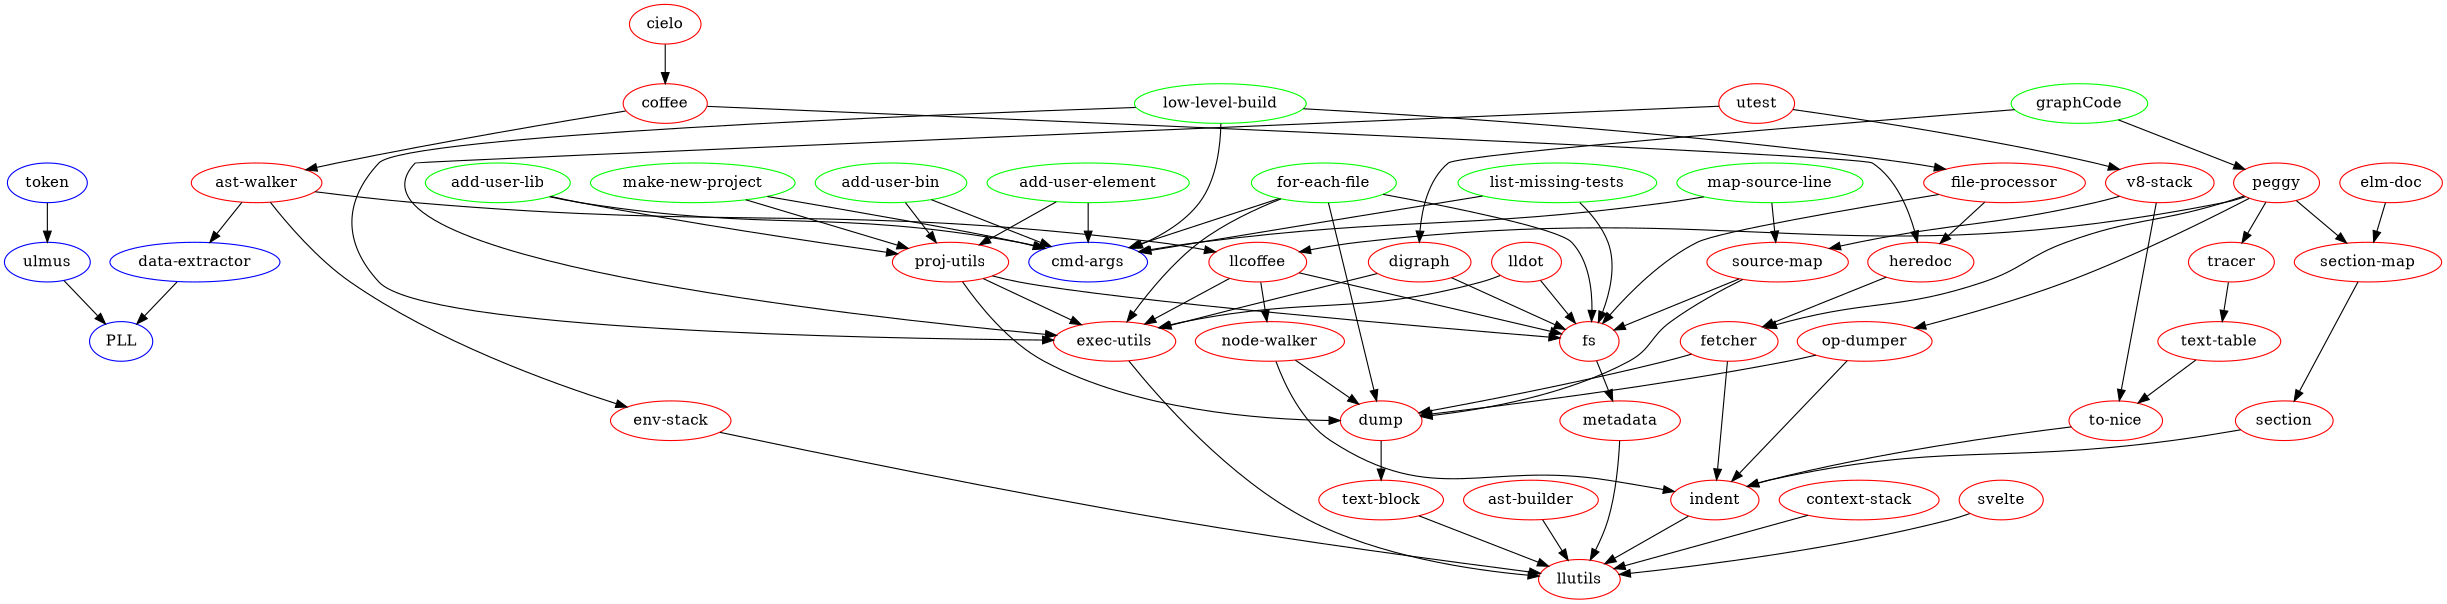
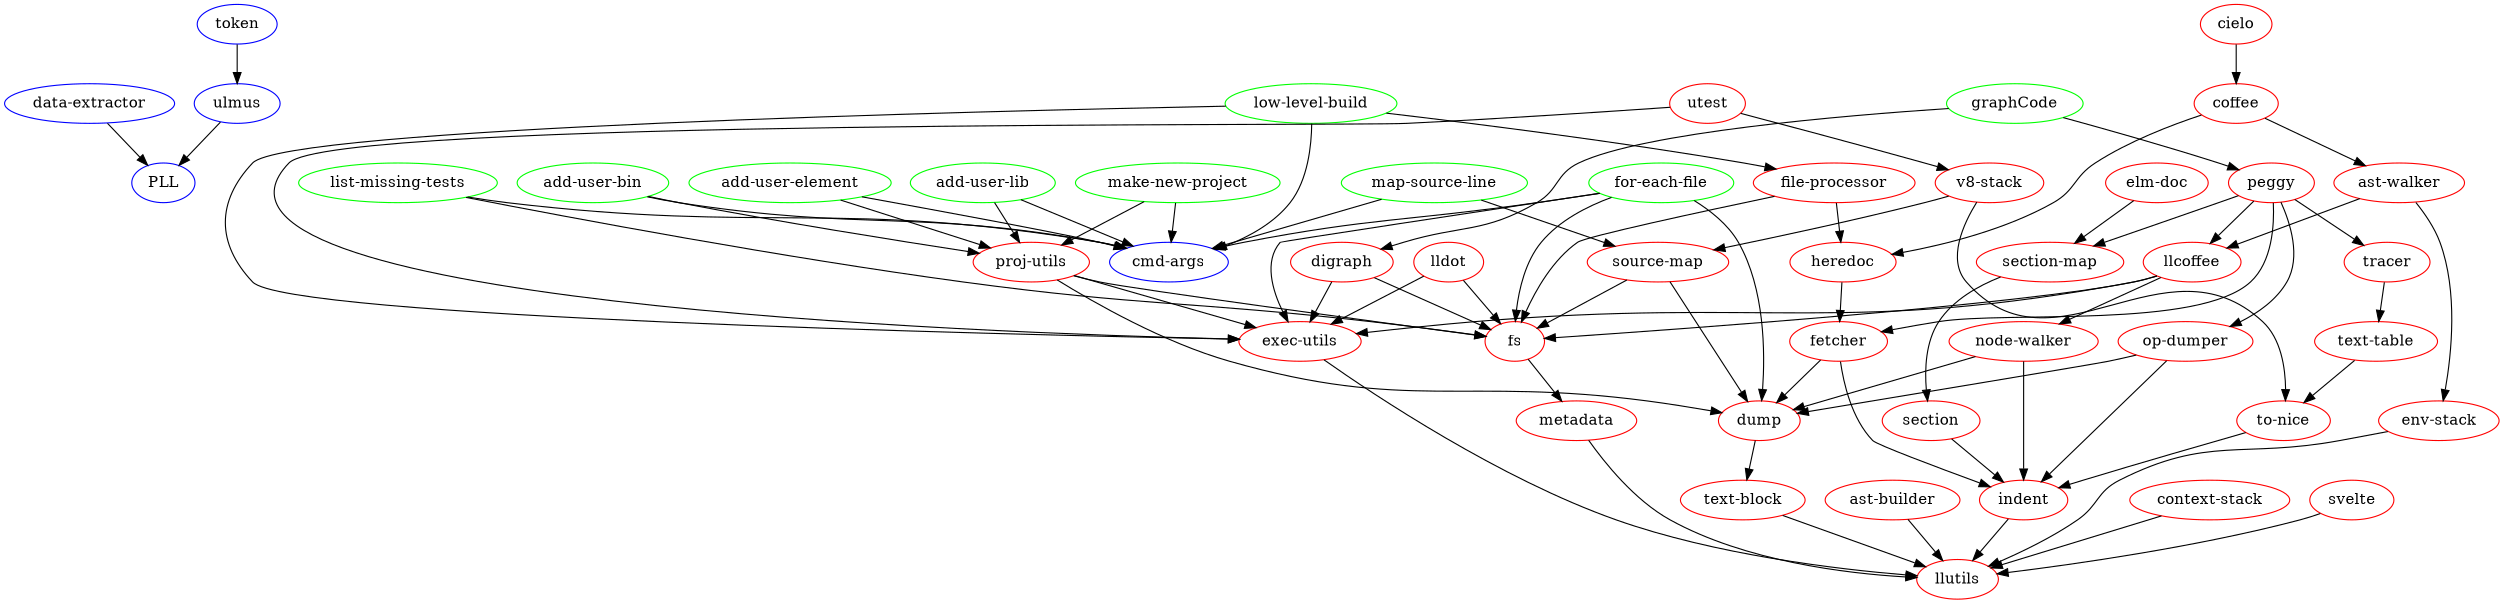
(229, 218) -> none
